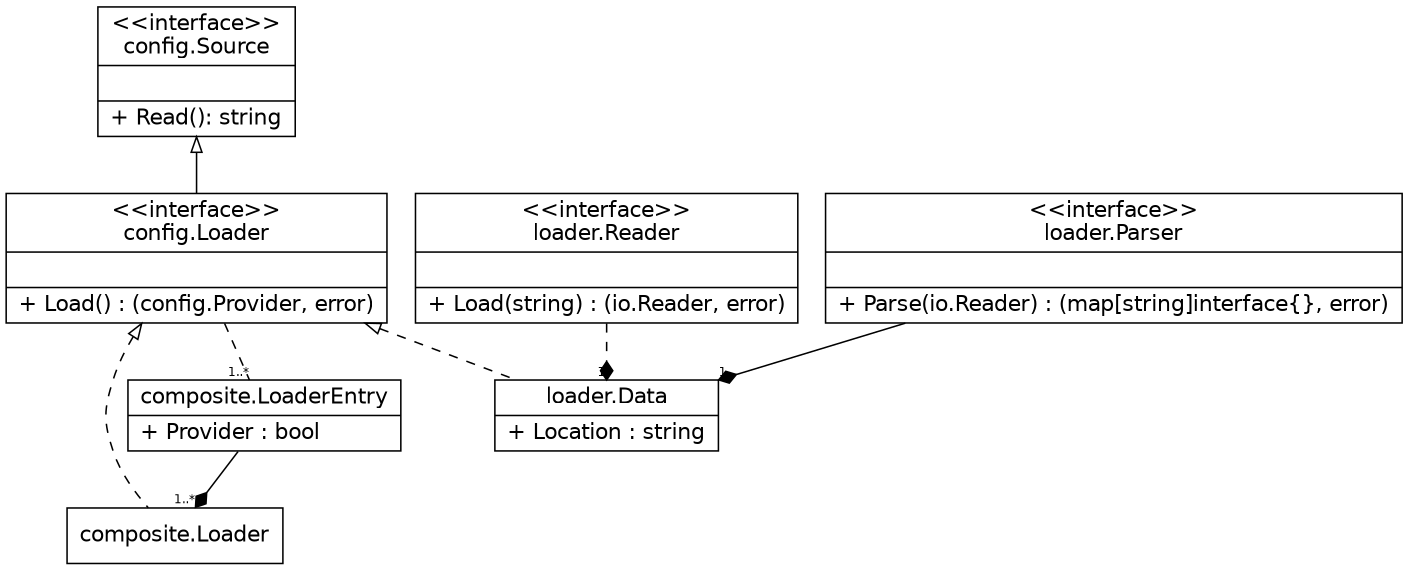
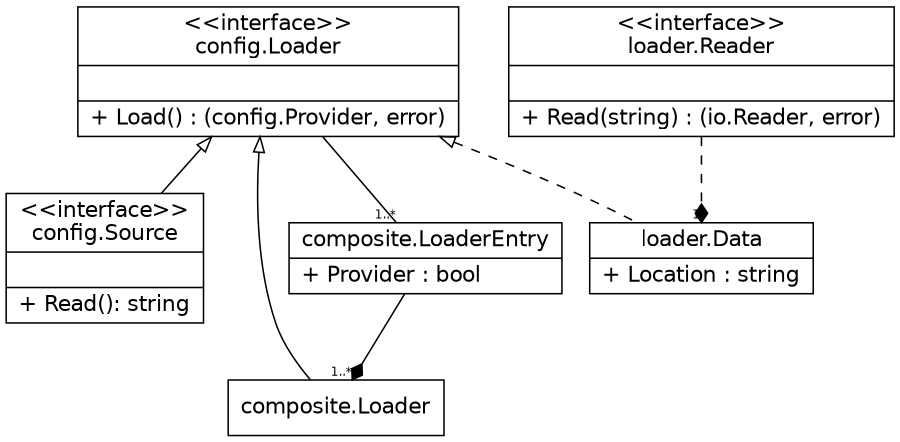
(197, 173) -> (181, 171)
(1114, 258) -> none
(607, 304) -> (701, 118)
(237, 352) -> (360, 180)
(107, 425) -> (263, 272)
